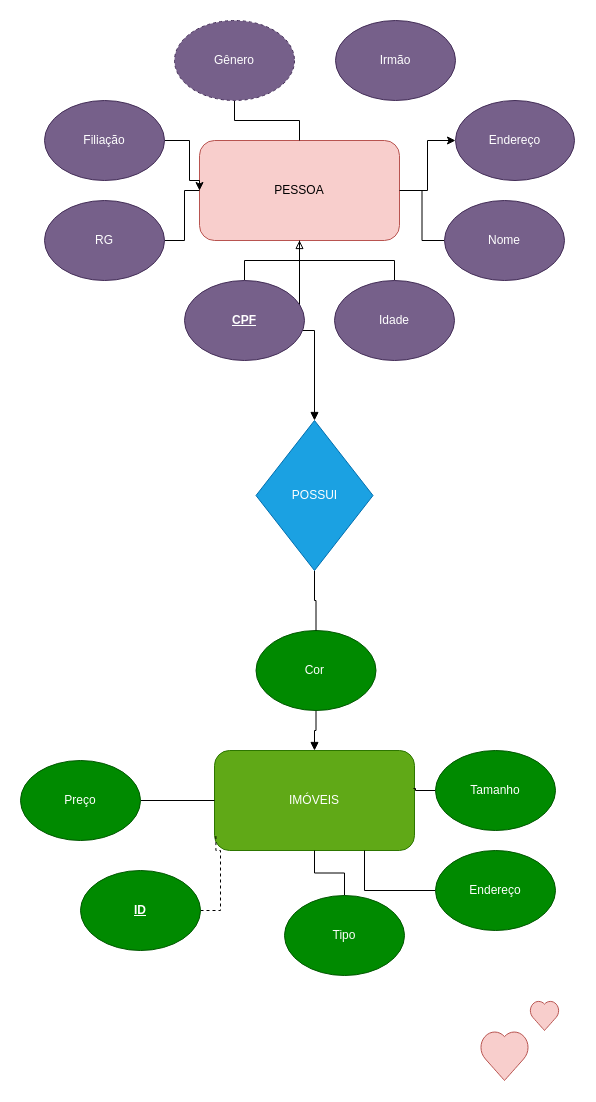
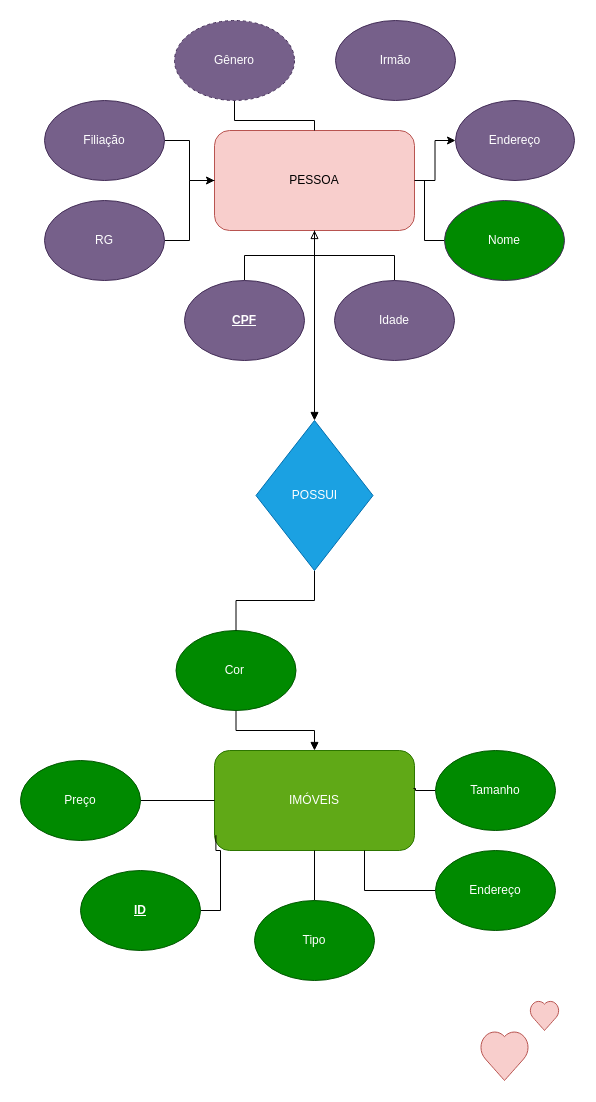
(300, 191) -> (315, 181)
(505, 241) -> (505, 241)
(316, 671) -> (236, 671)
(221, 885) -> (221, 885)
(345, 936) -> (315, 941)
